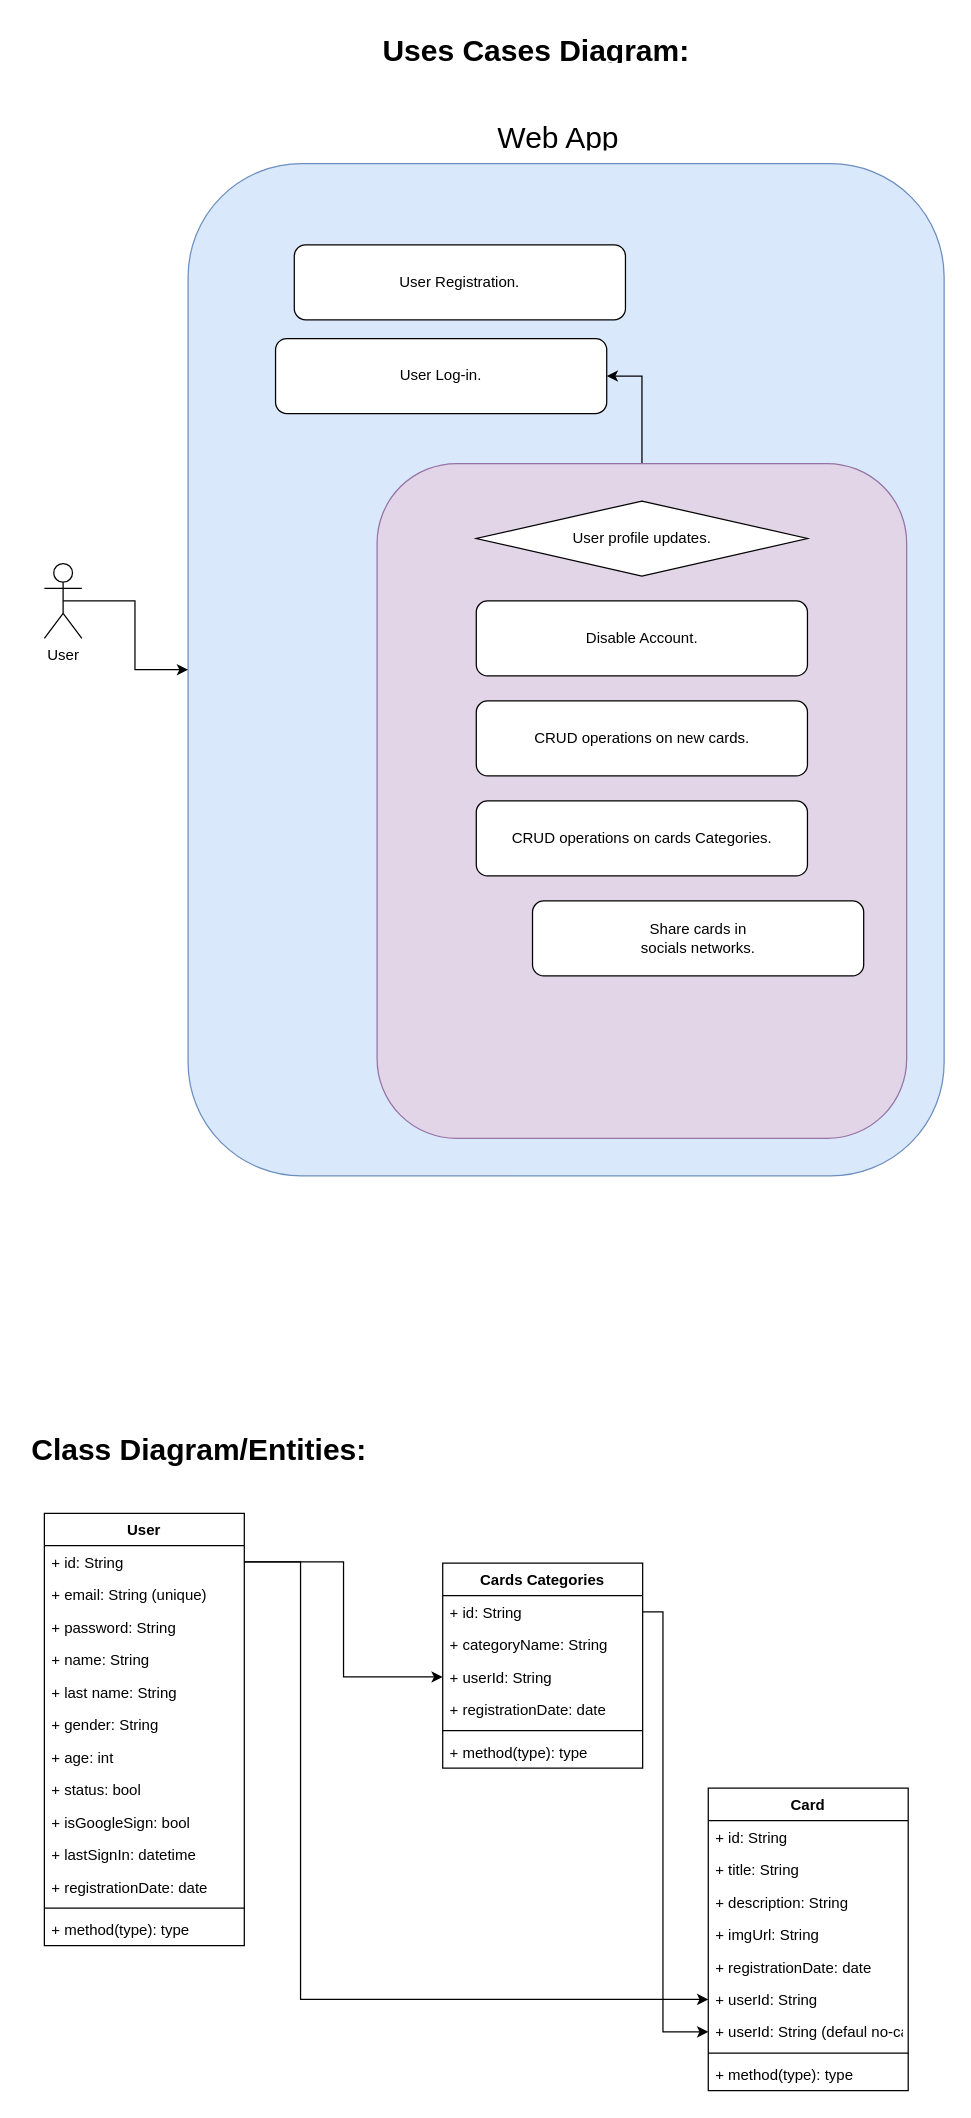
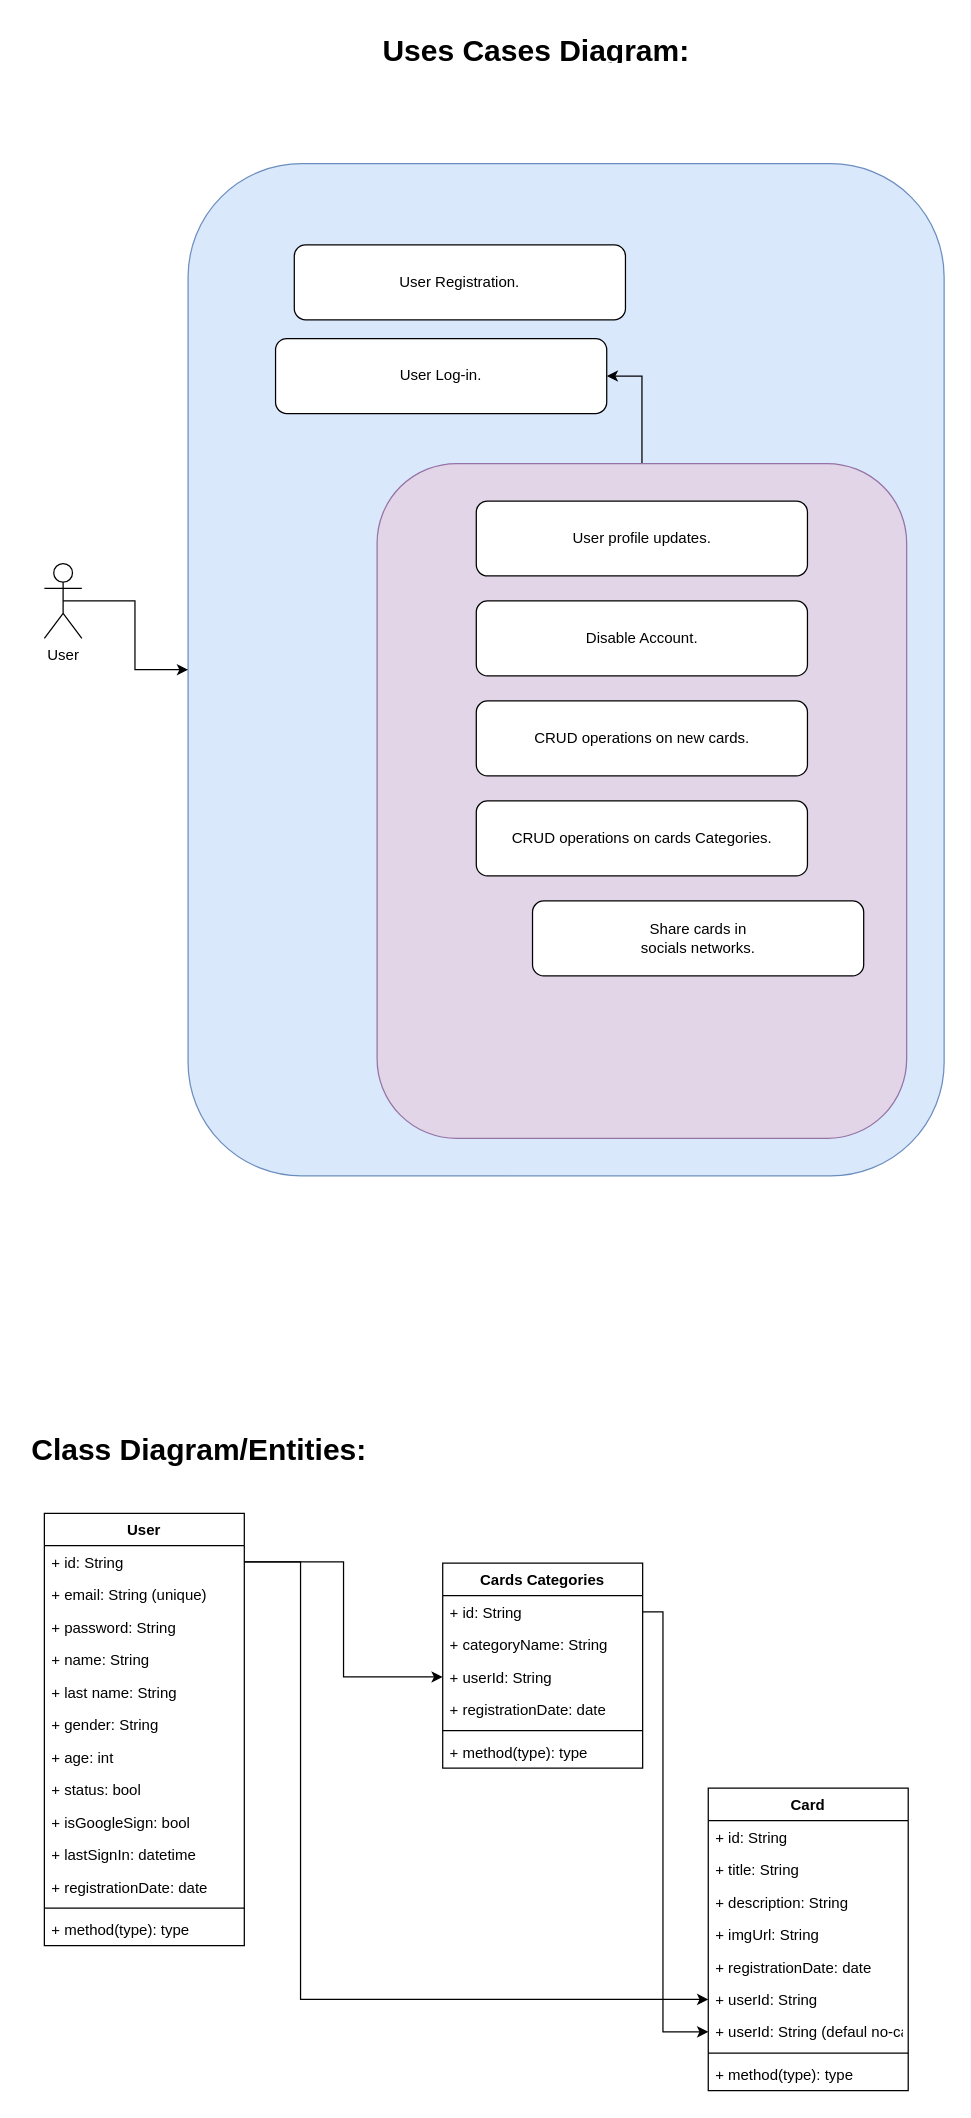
(566, 132) -> none
(642, 538) -> (642, 538)
